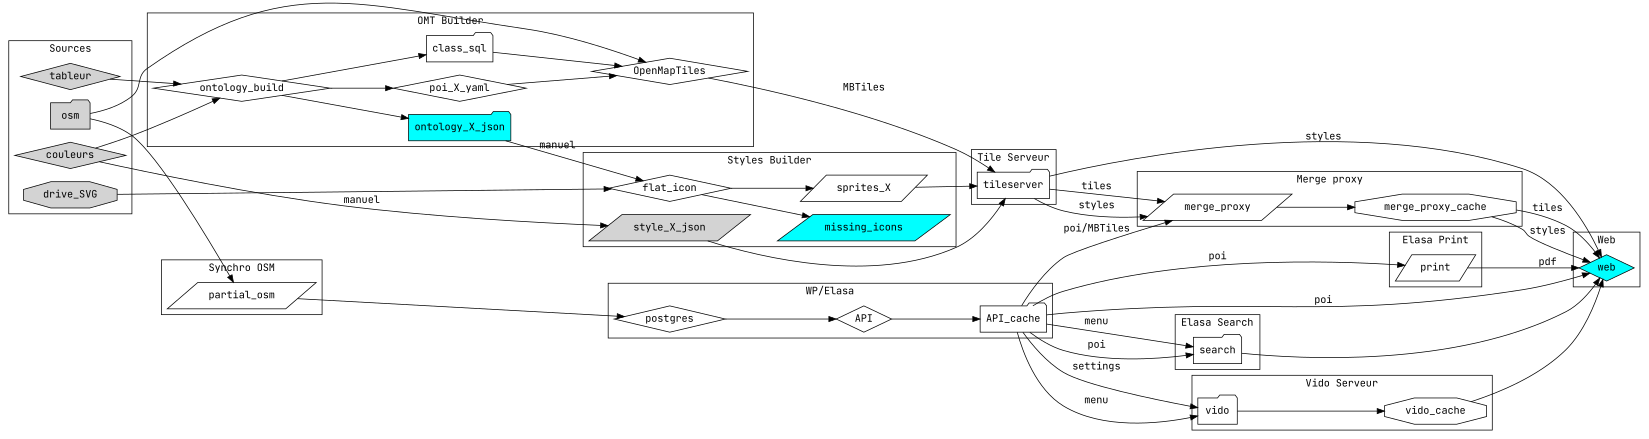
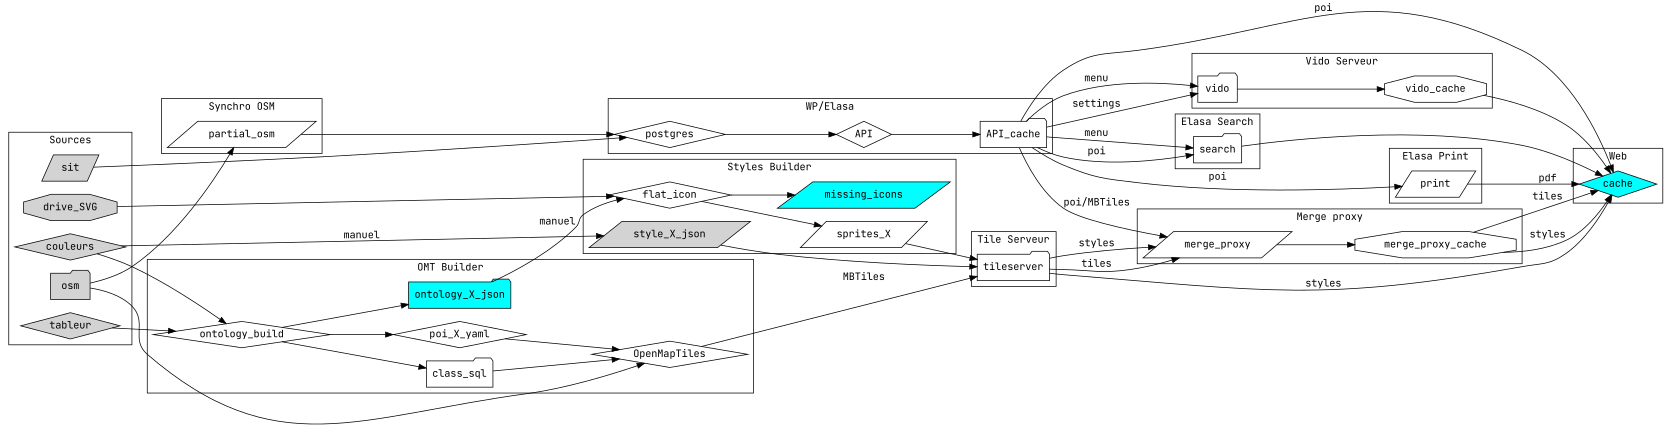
none -> (70, 168)
(1607, 268) -> (1618, 184)
